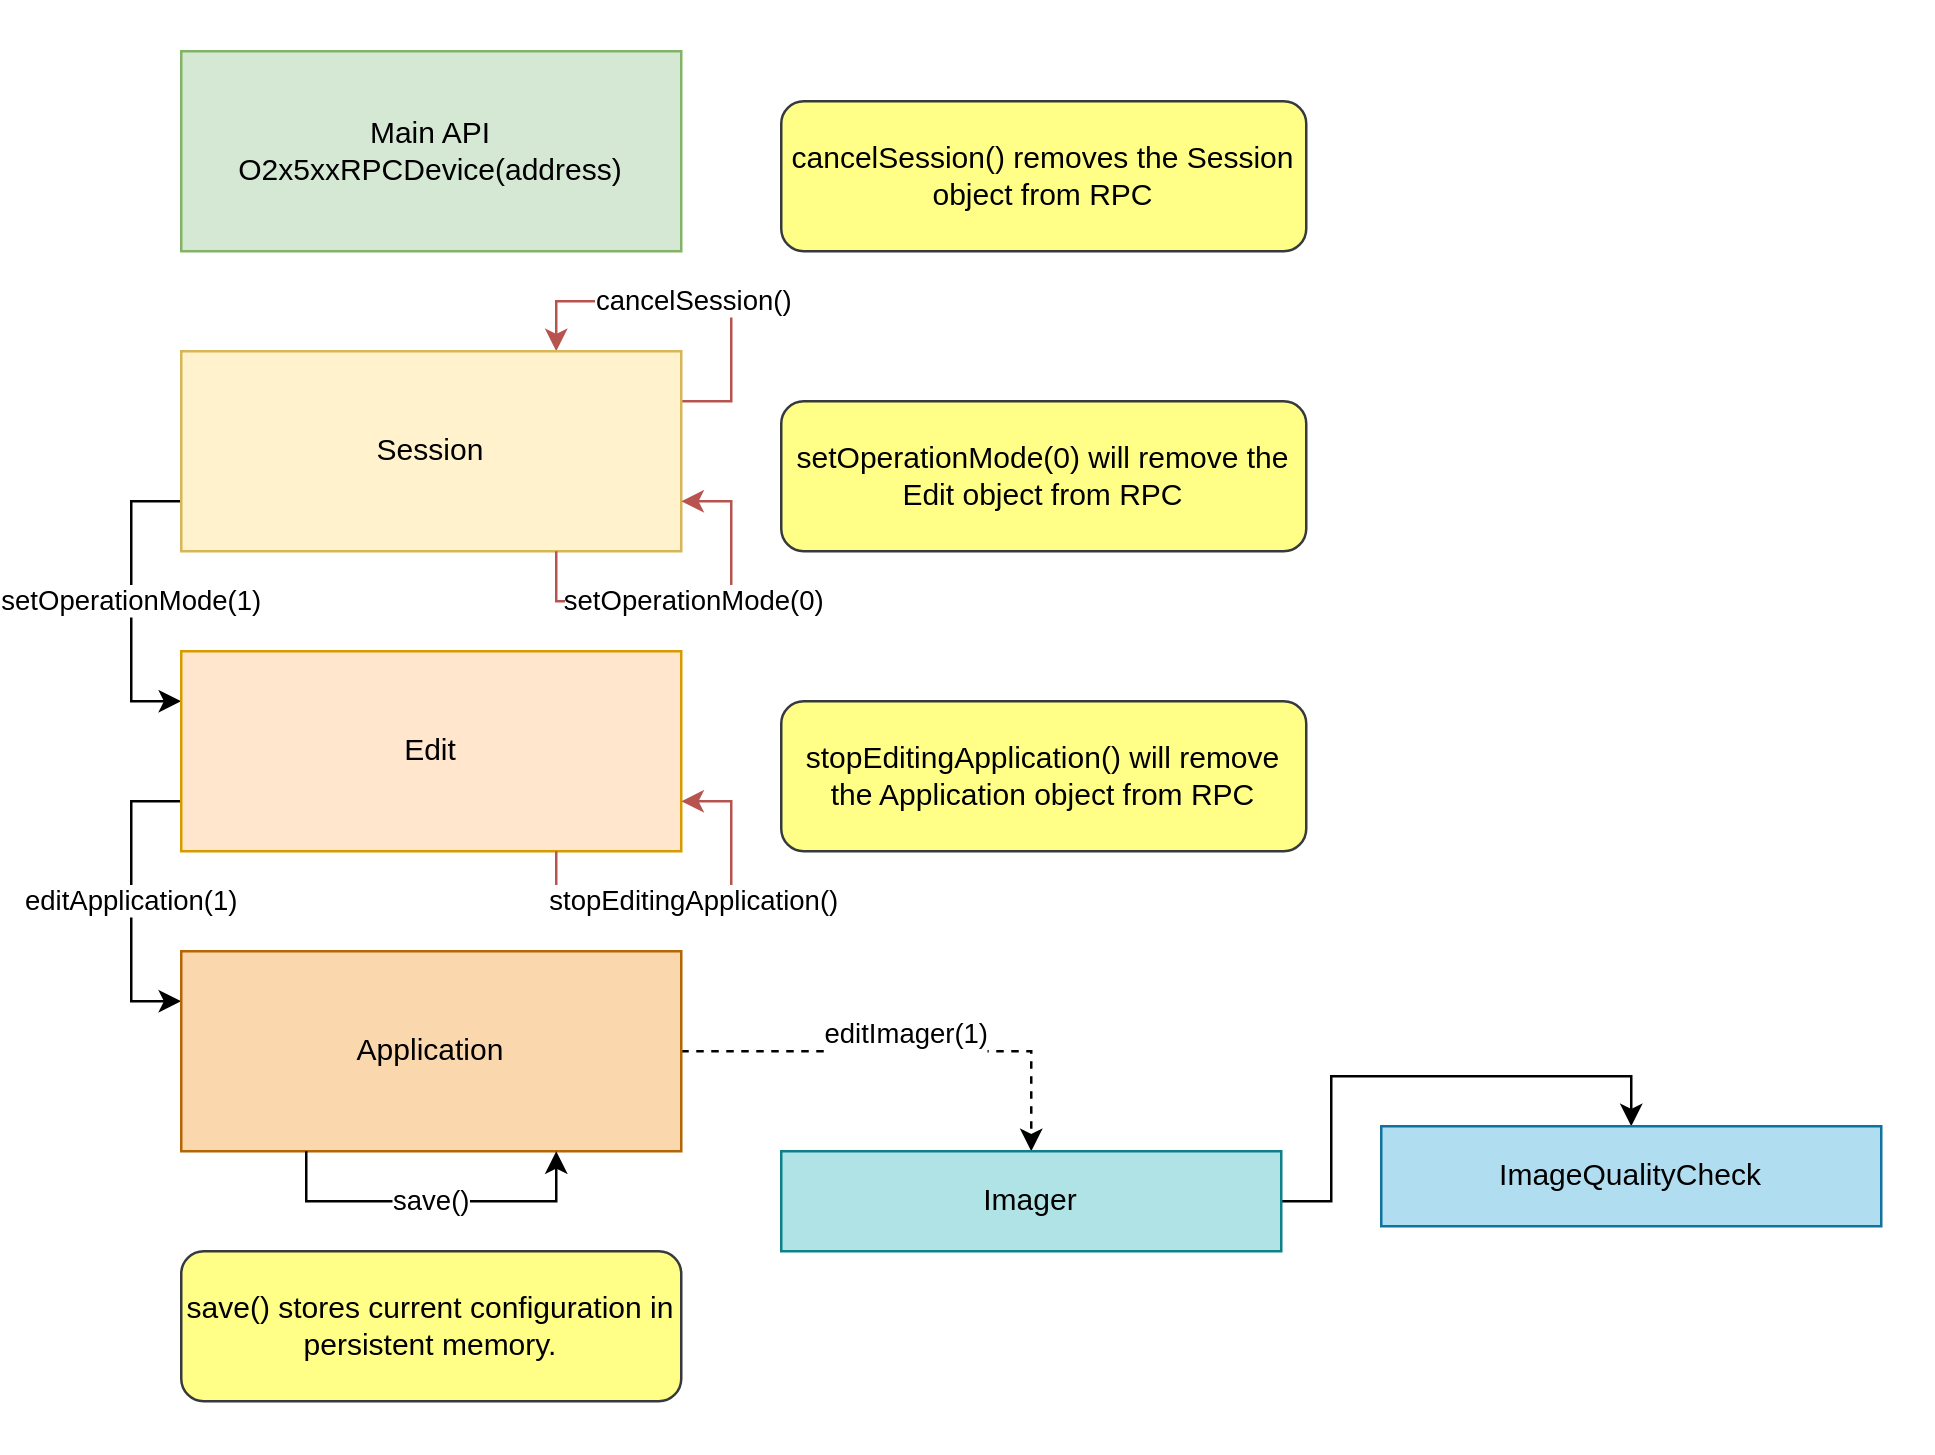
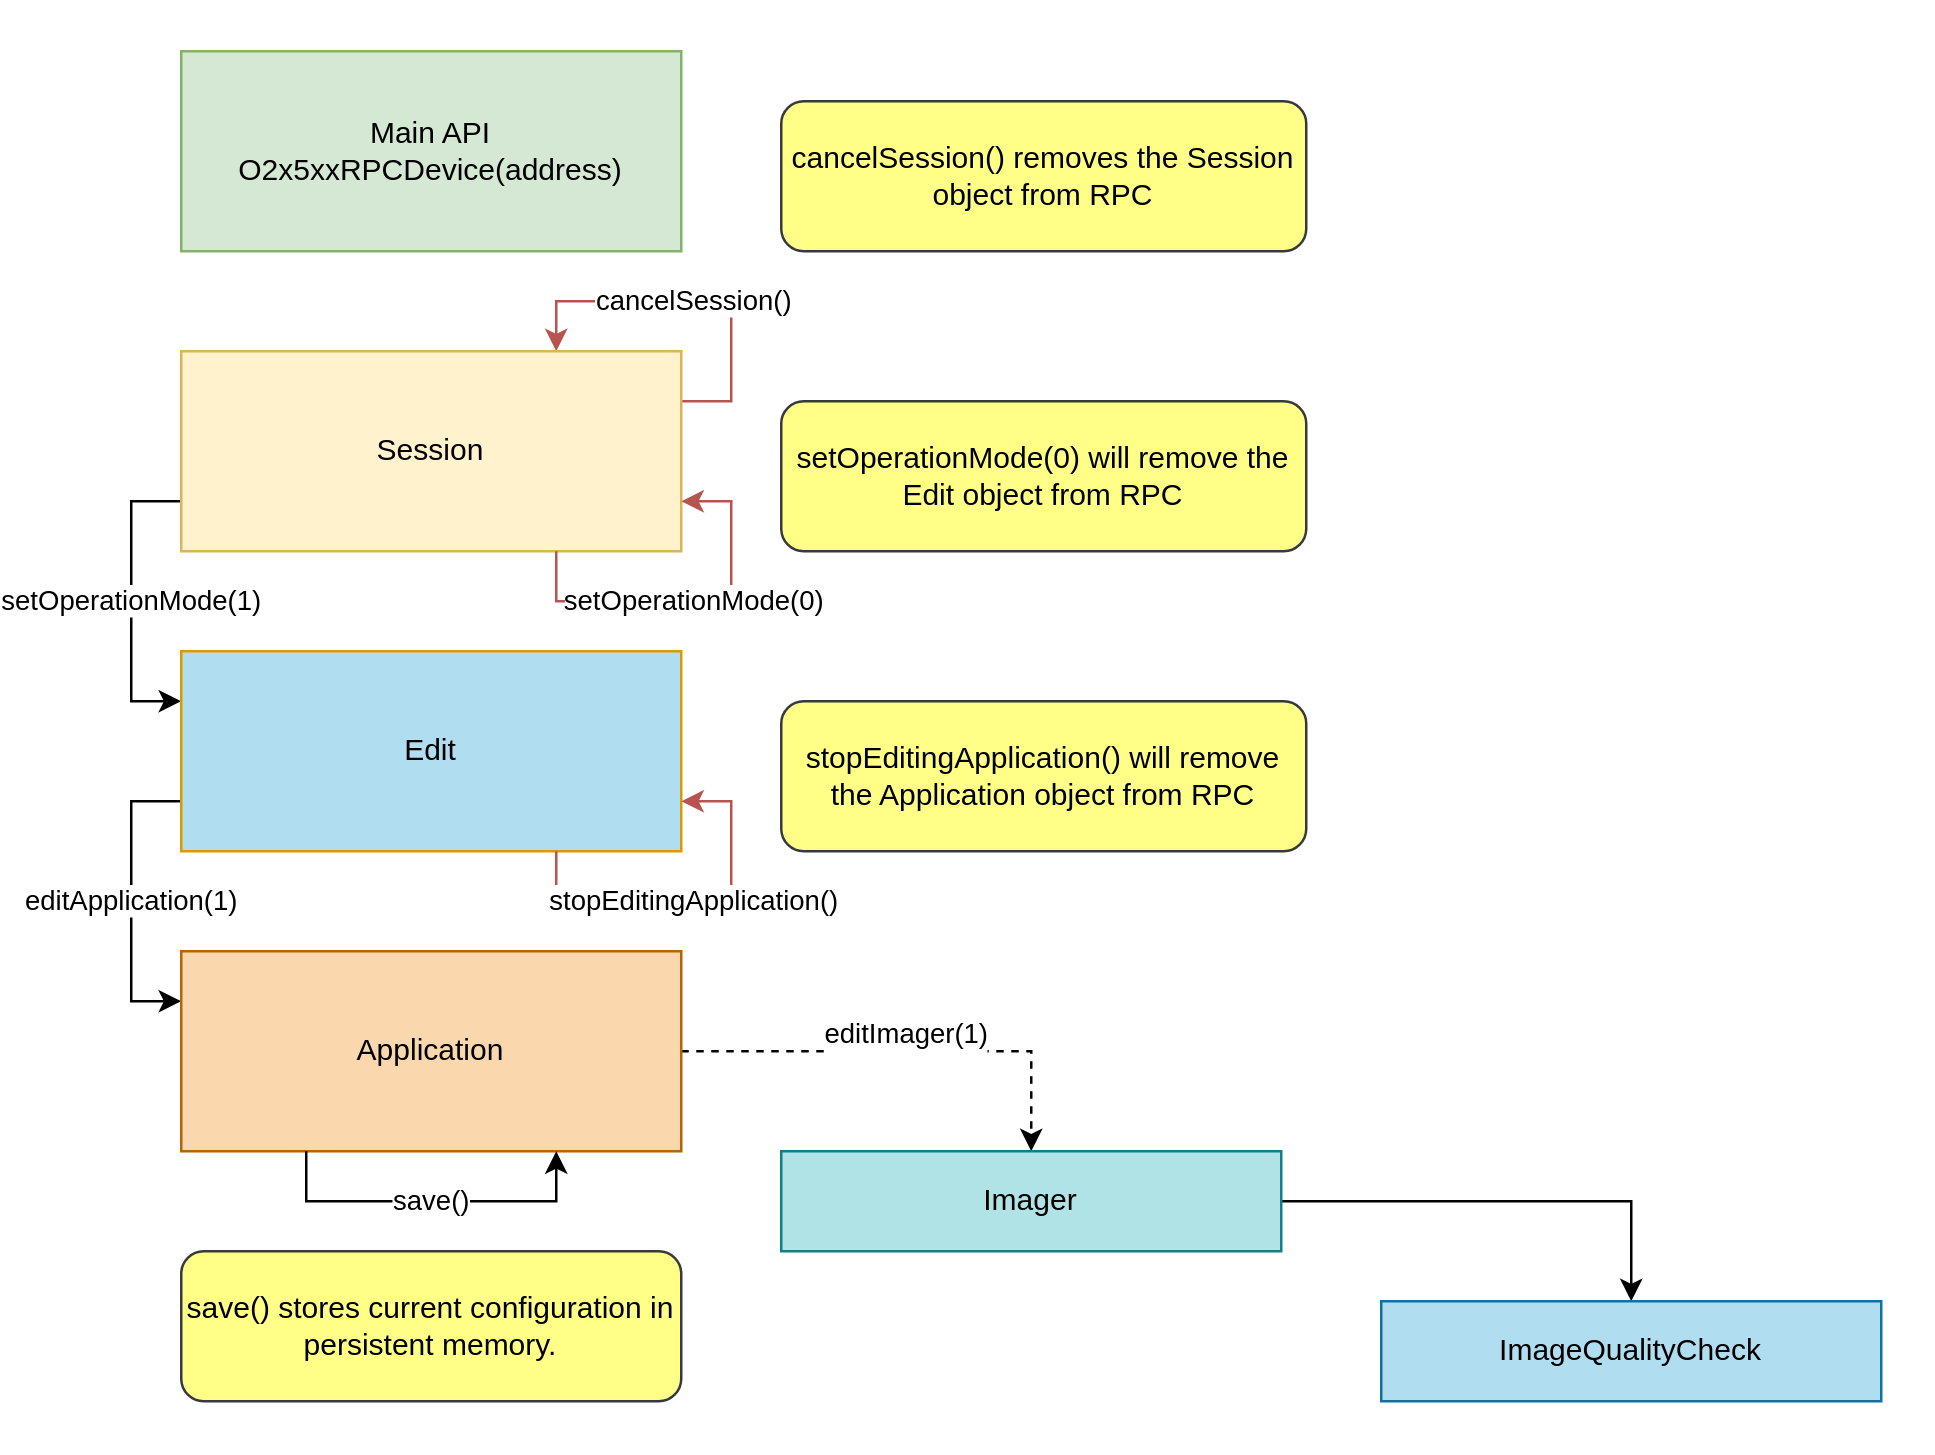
(431, 751) -> (431, 751)
(1631, 1176) -> (1631, 1351)
